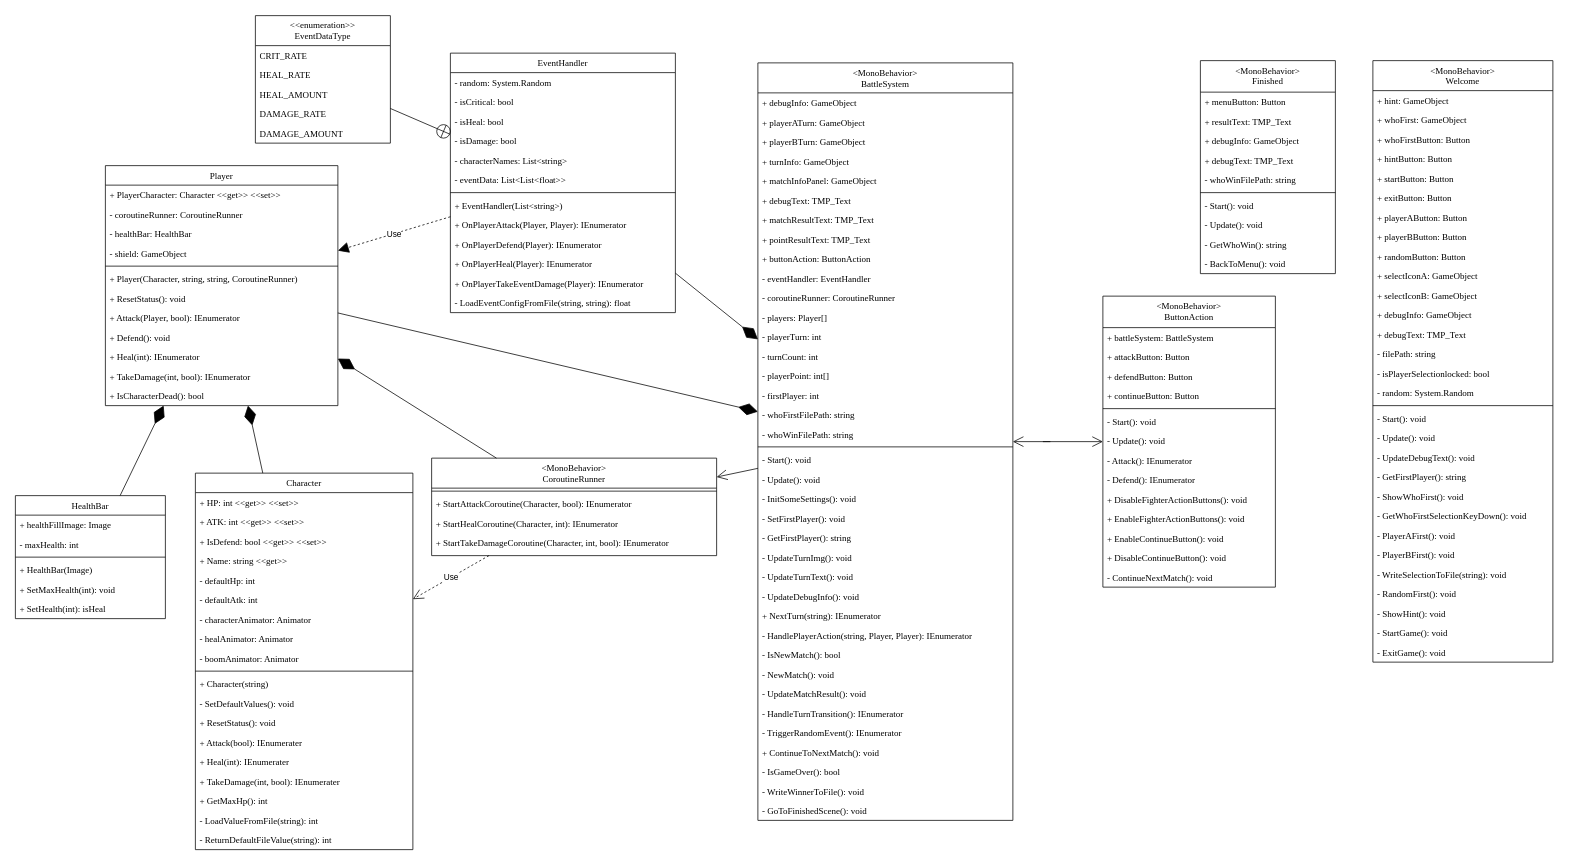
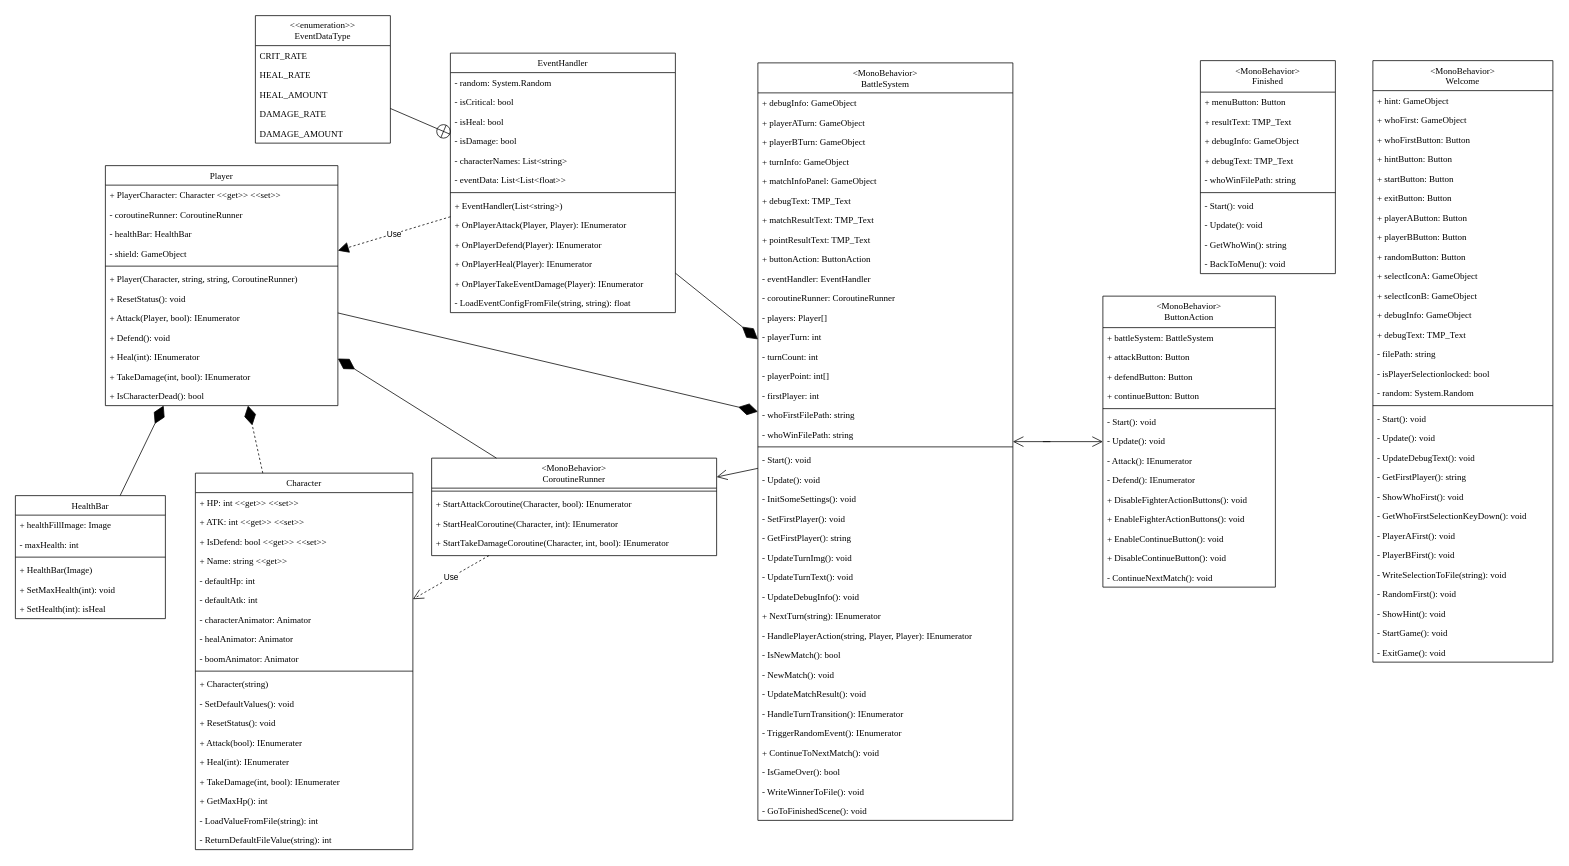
(257, 448) -> (257, 448)
